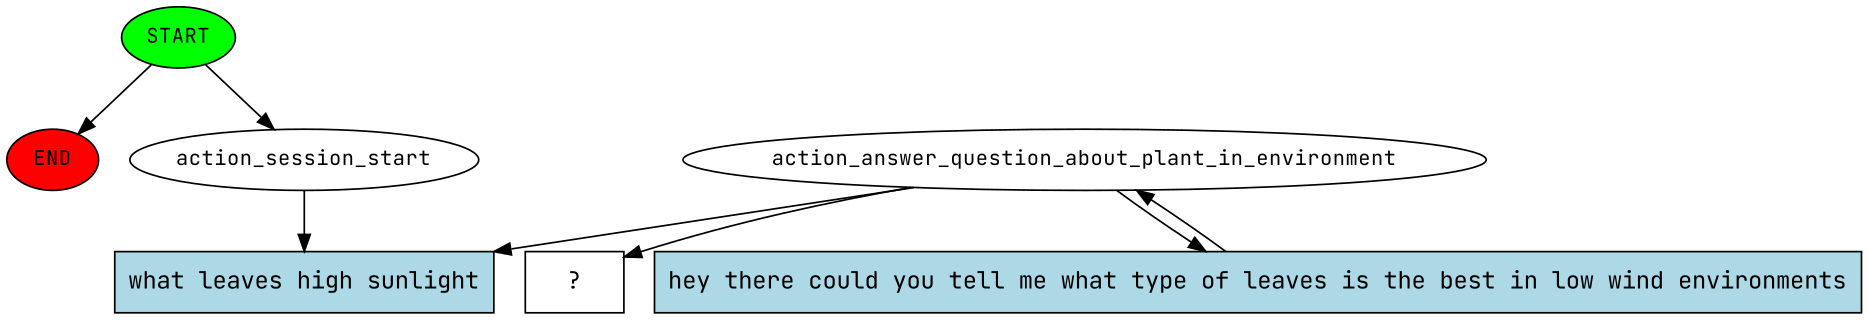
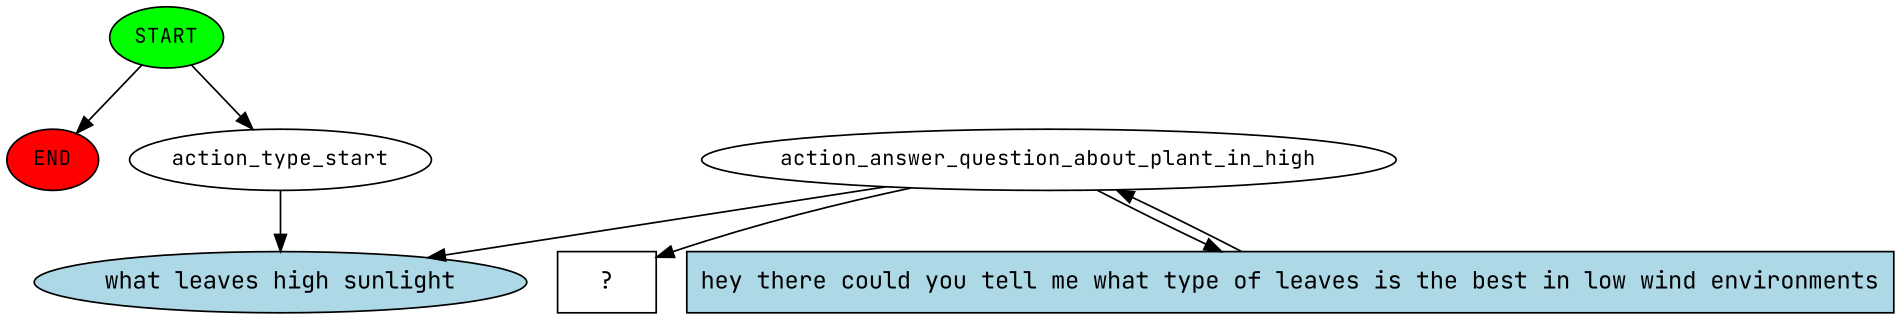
(304, 160) -> (281, 160)
(1085, 160) -> (1049, 160)
(304, 282) -> (281, 282)
